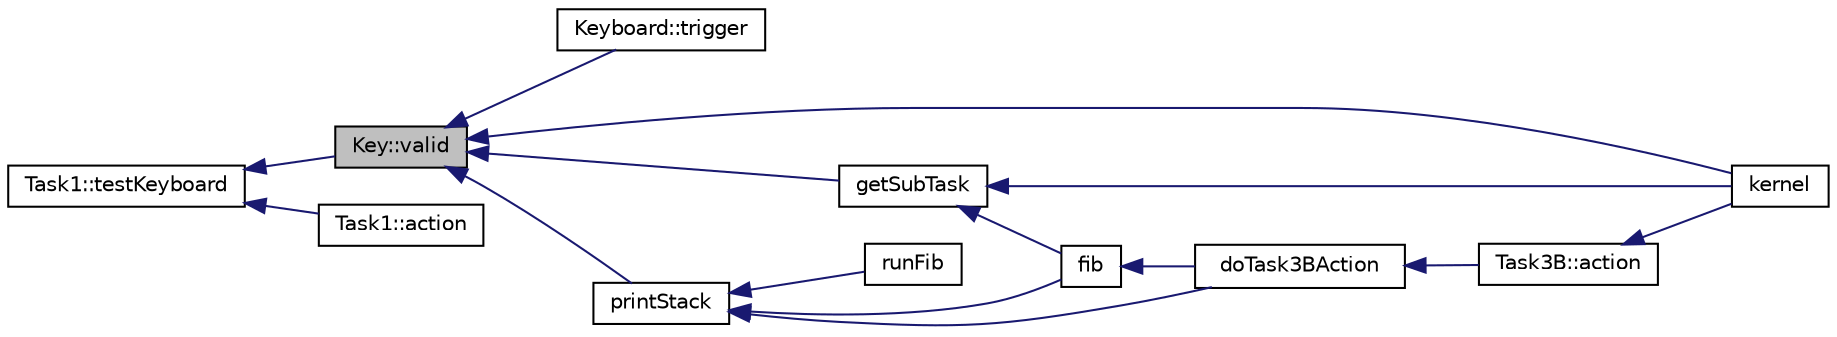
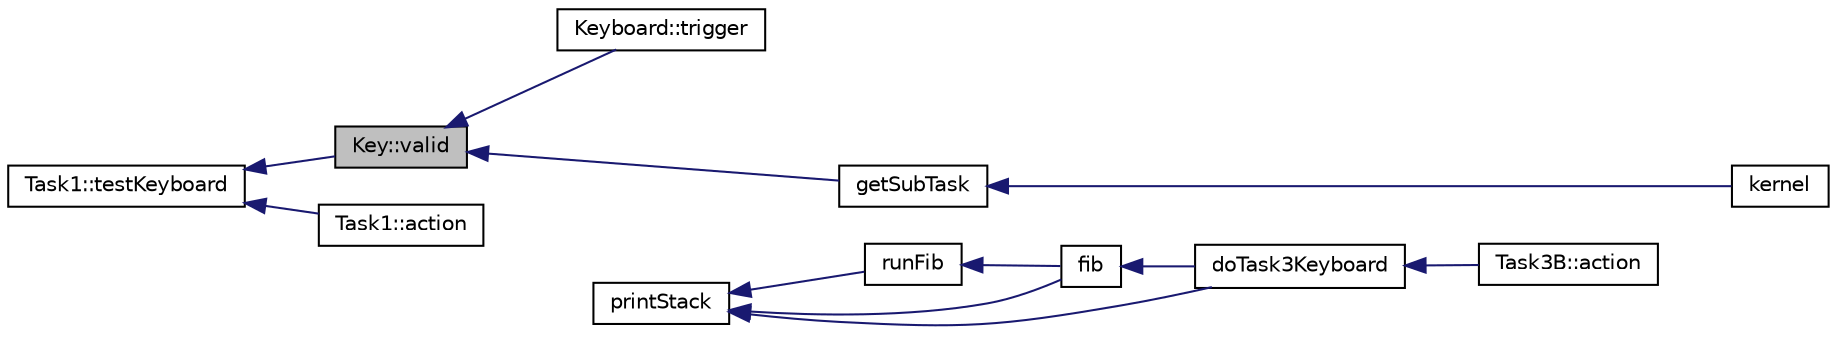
(1112, 108) -> none
(1687, 220) -> none
(550, 227) -> none
(1019, 234) -> (1022, 266)
(1300, 266) -> (1300, 266)
